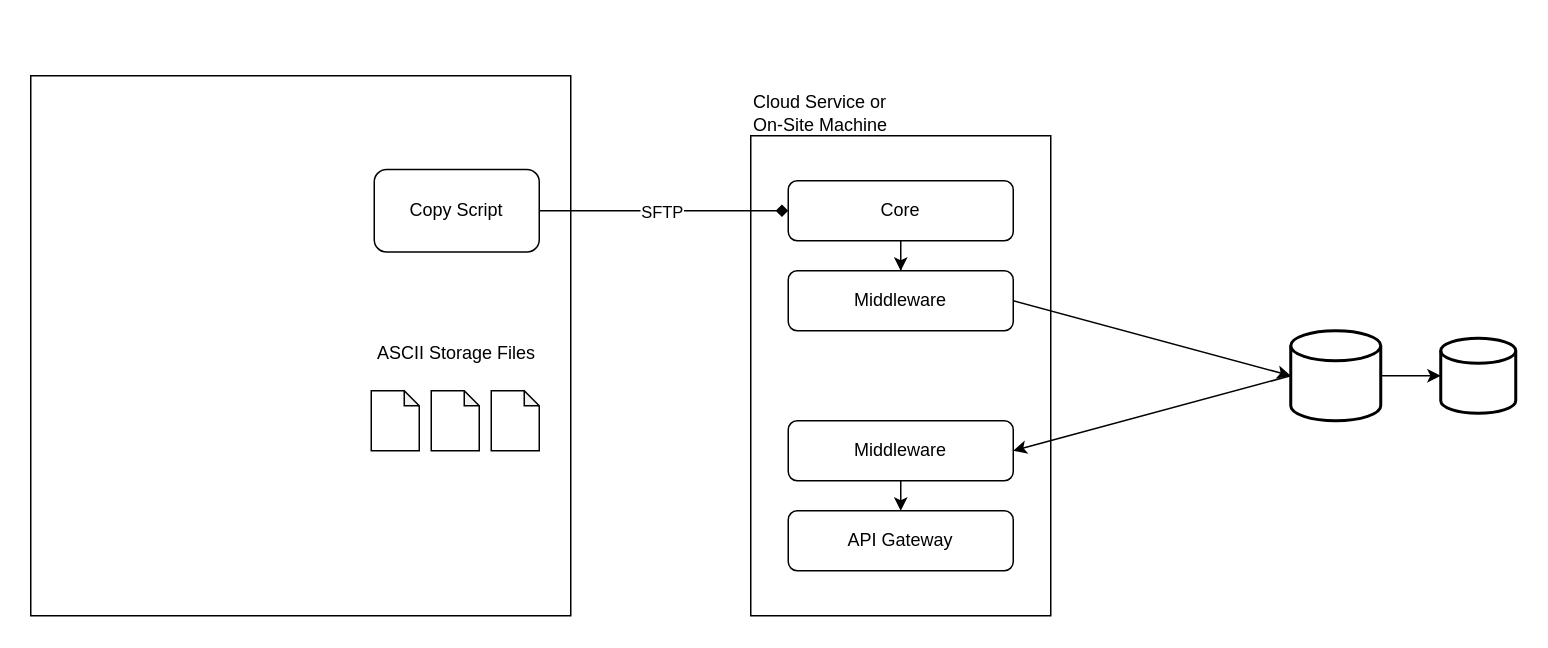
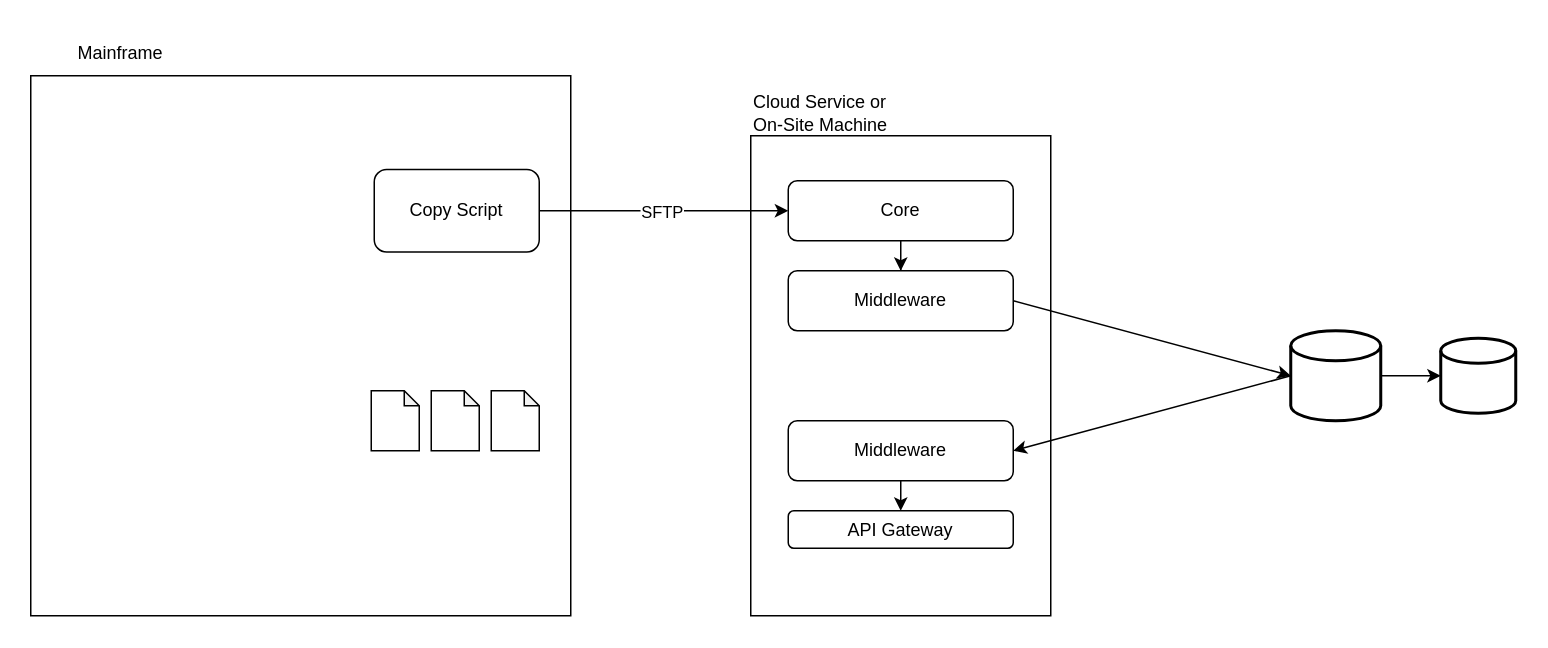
none -> (121, 53)
(776, 211) -> (777, 211)
(457, 353) -> none
(901, 541) -> (901, 530)
